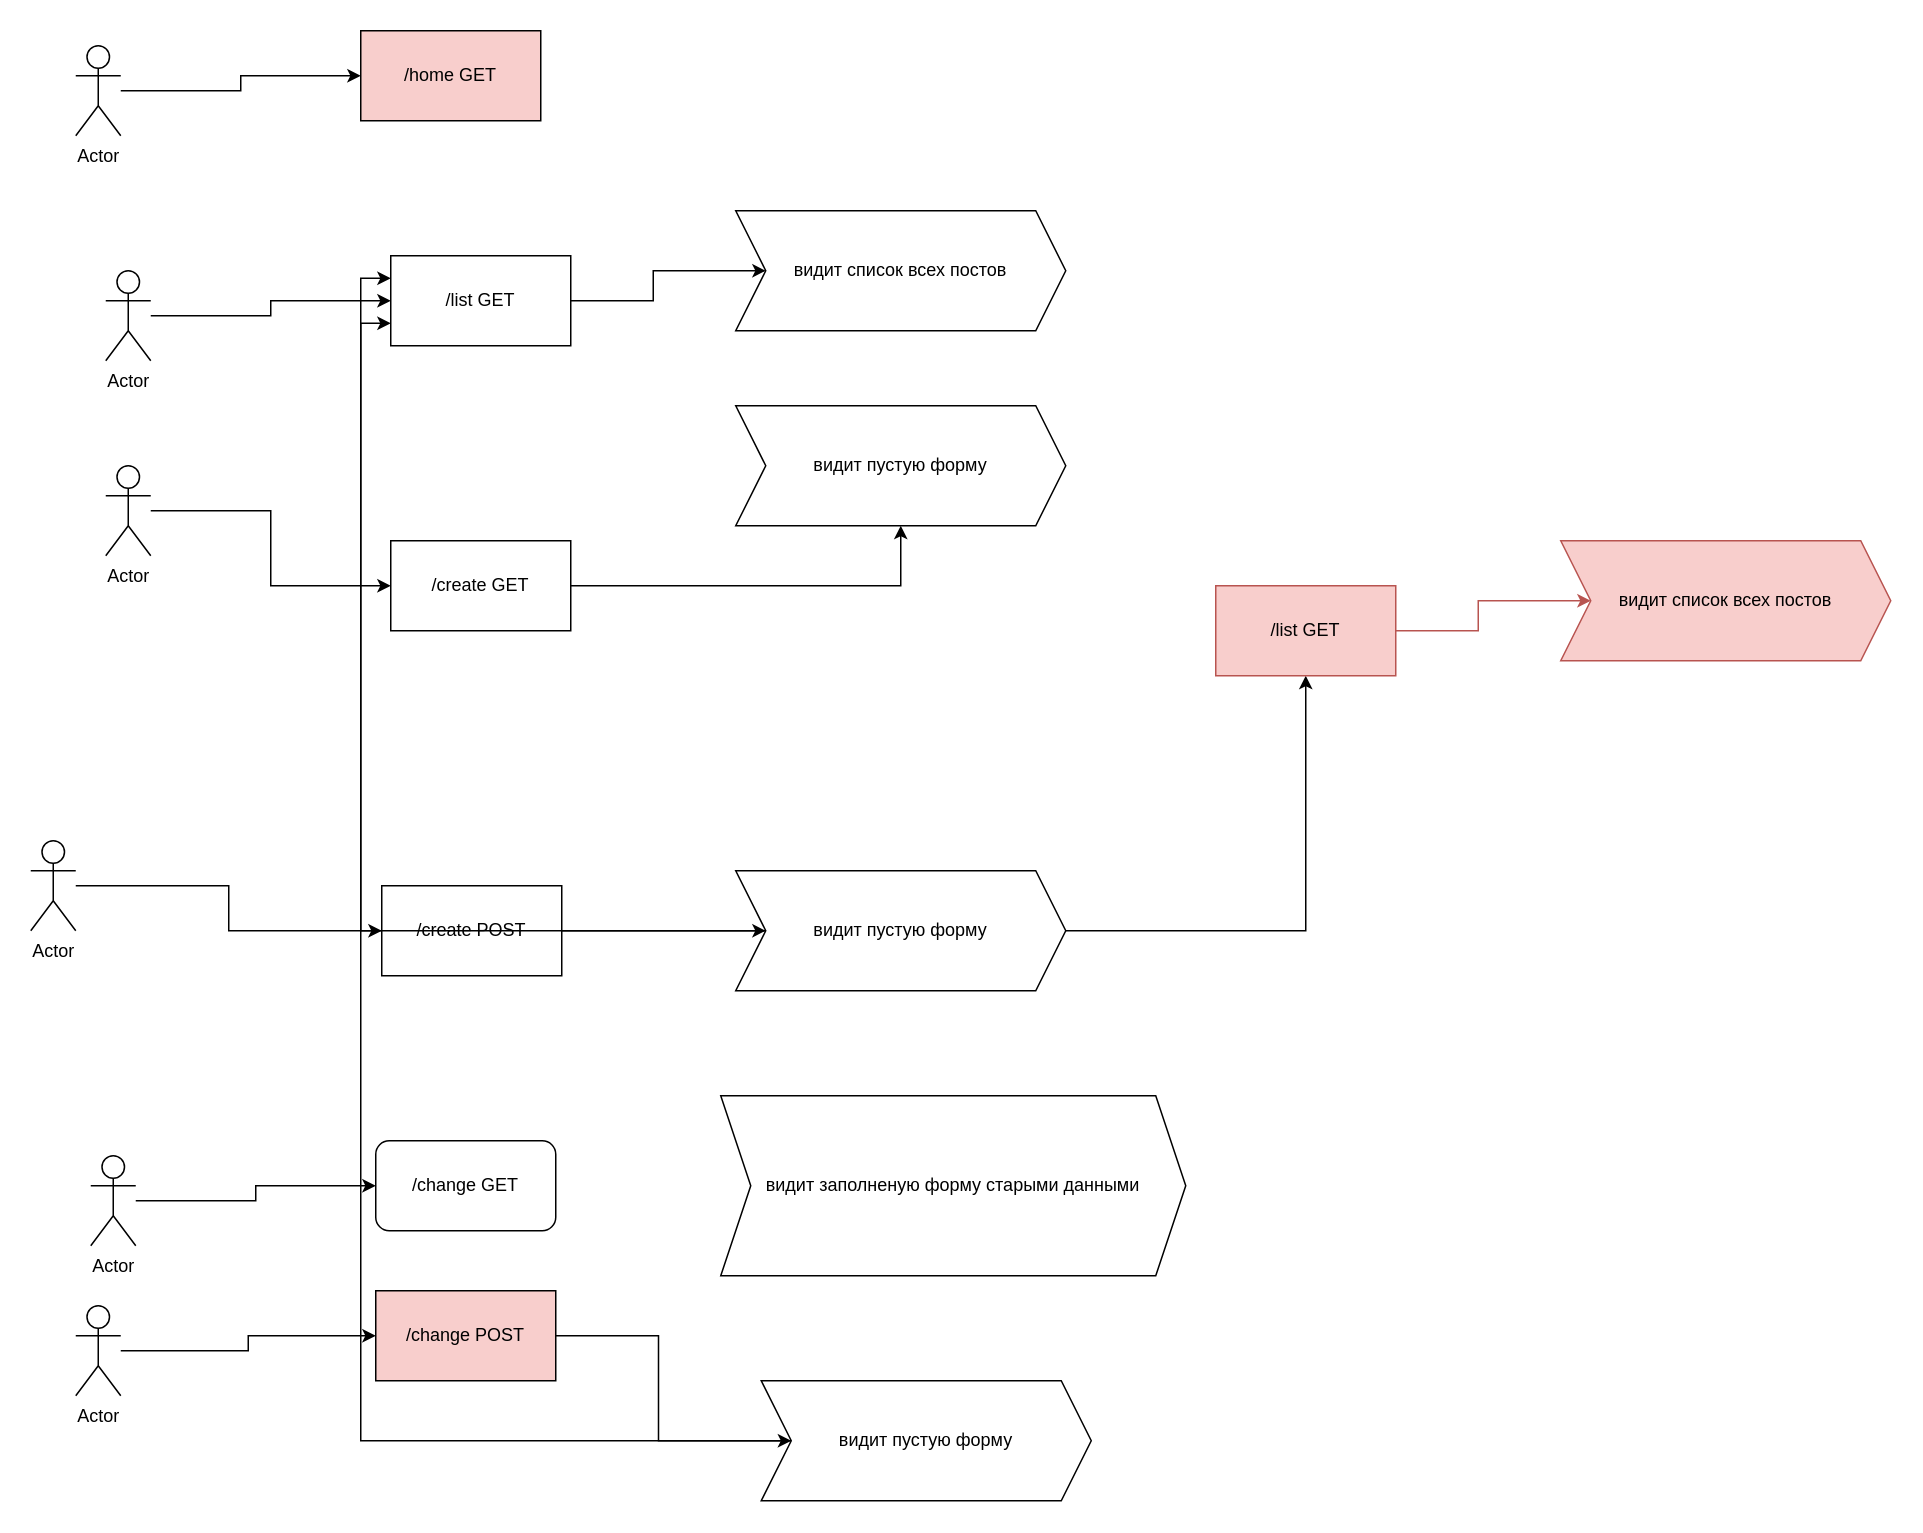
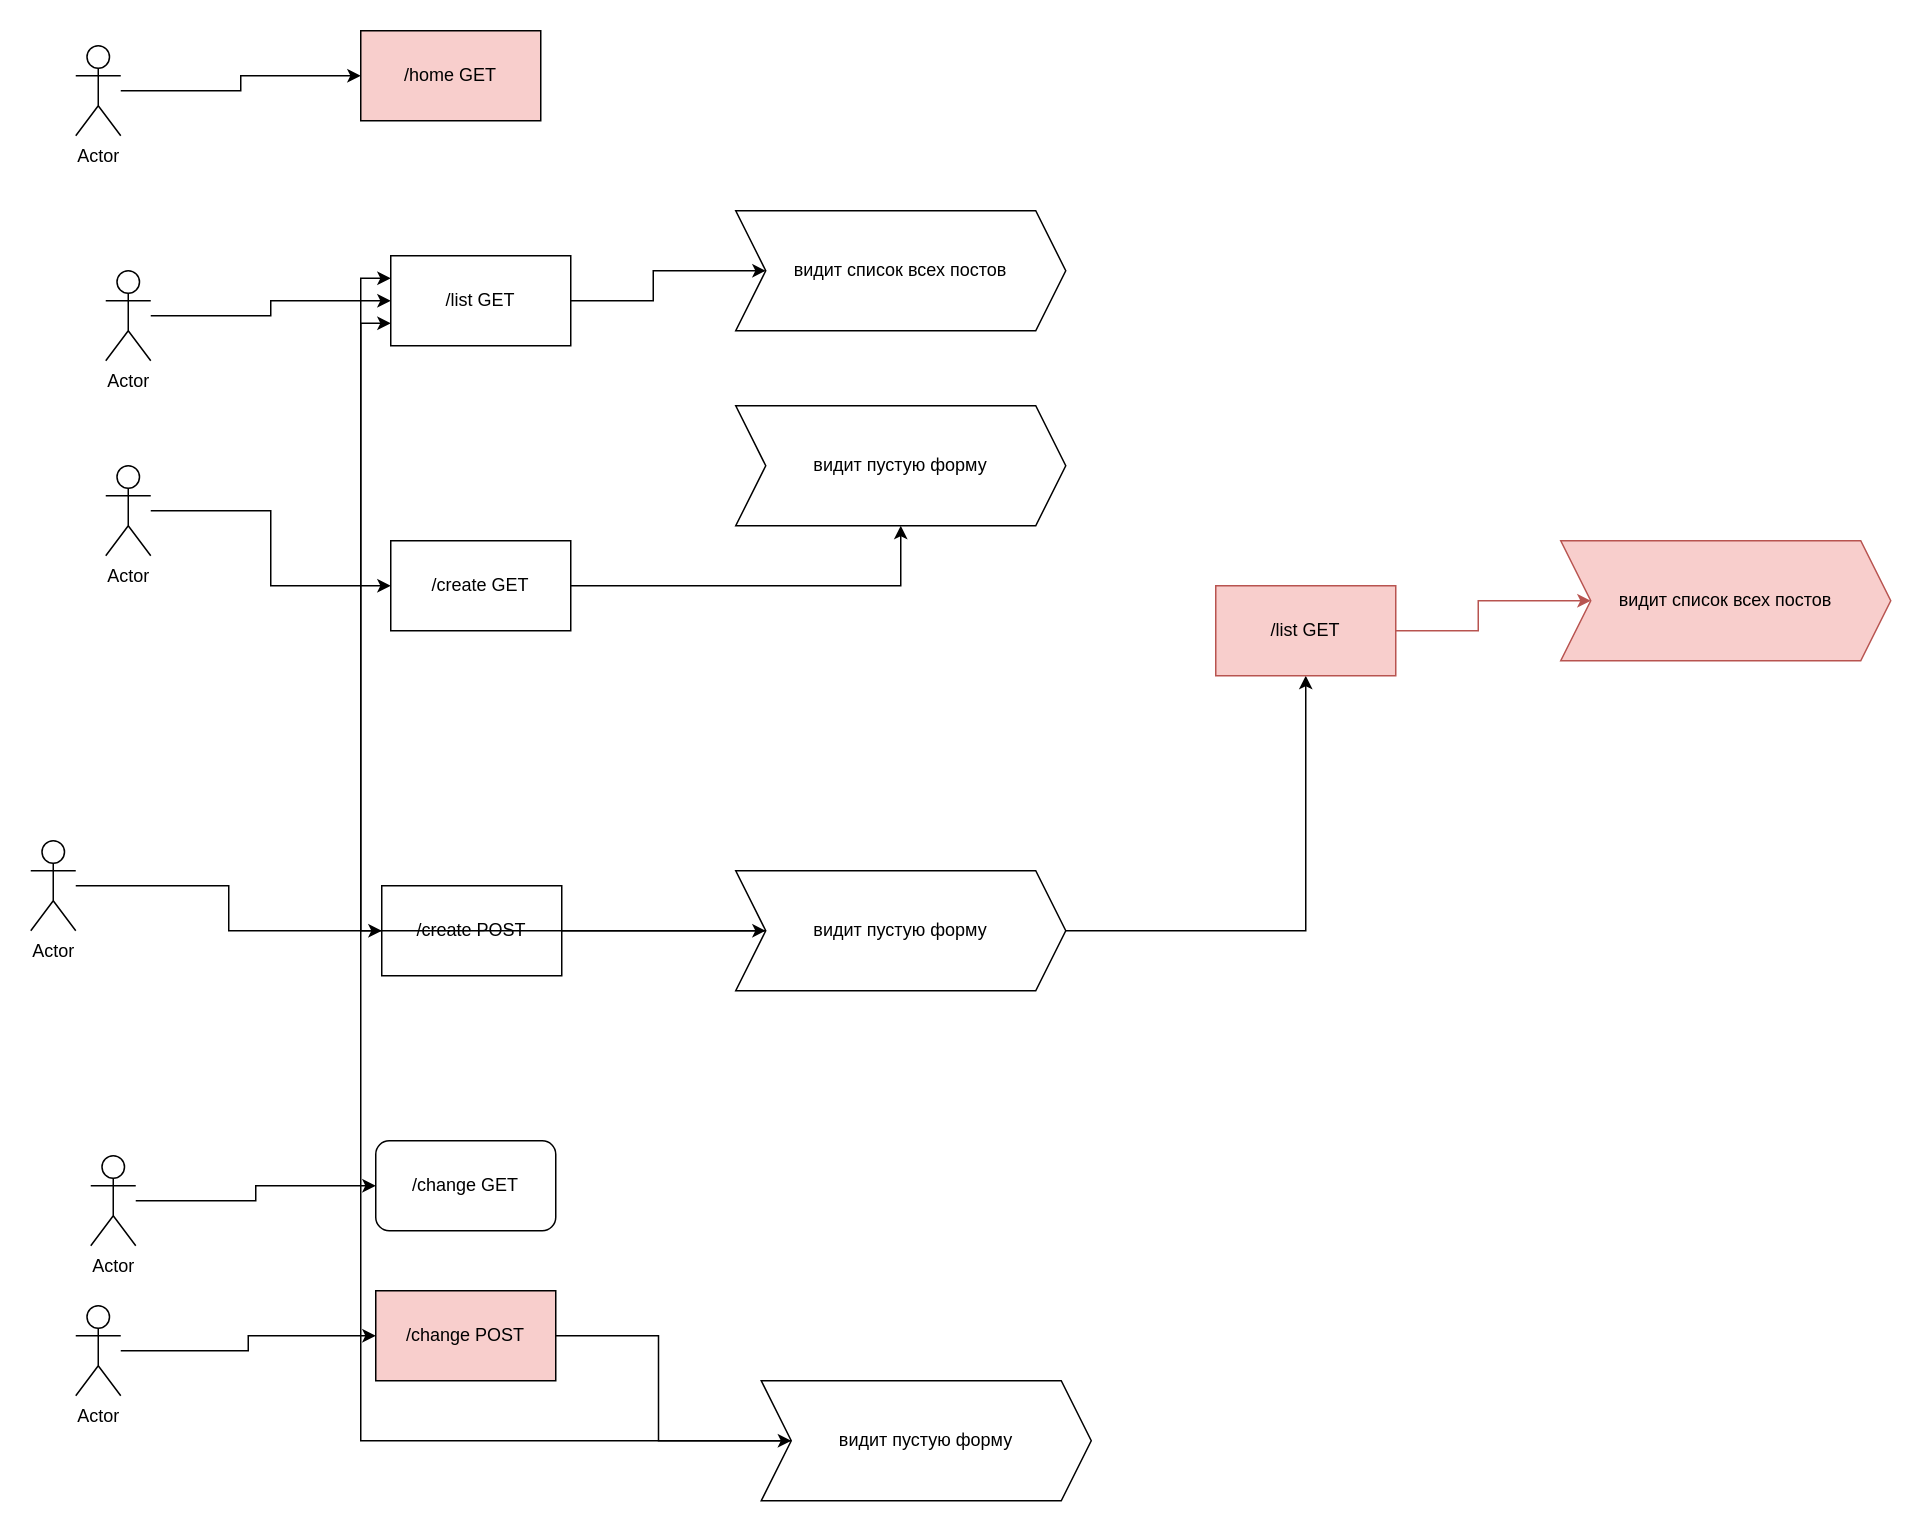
(953, 1186) -> none
